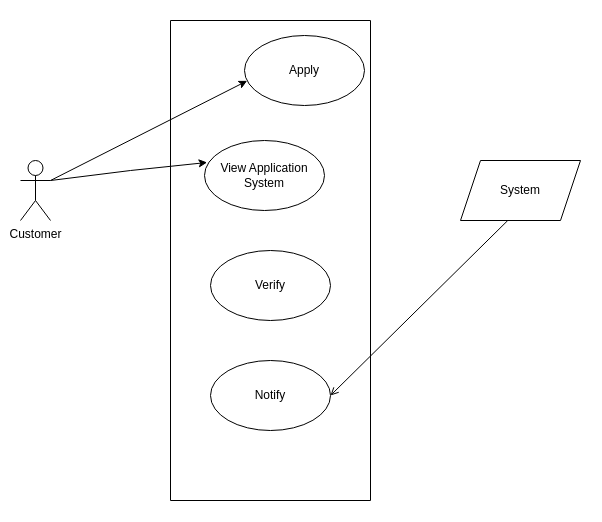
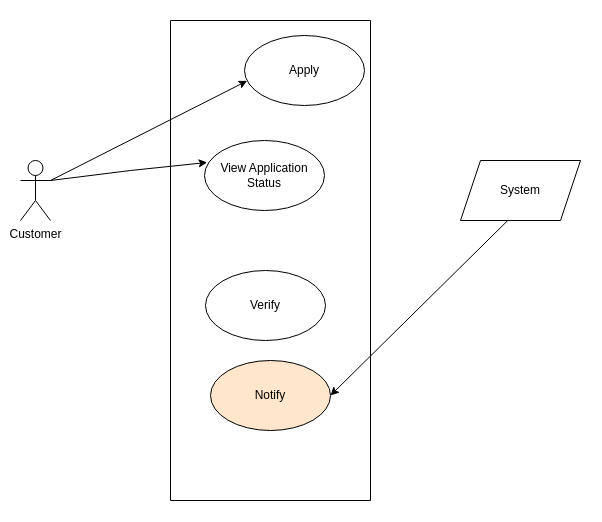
(265, 176) -> (265, 176)
(271, 286) -> (266, 306)
(335, 391) -> (336, 390)
(271, 396) -> (271, 396)
